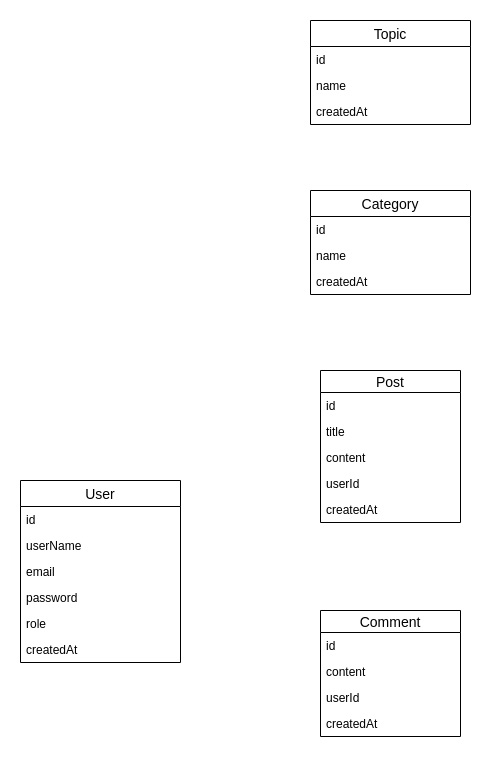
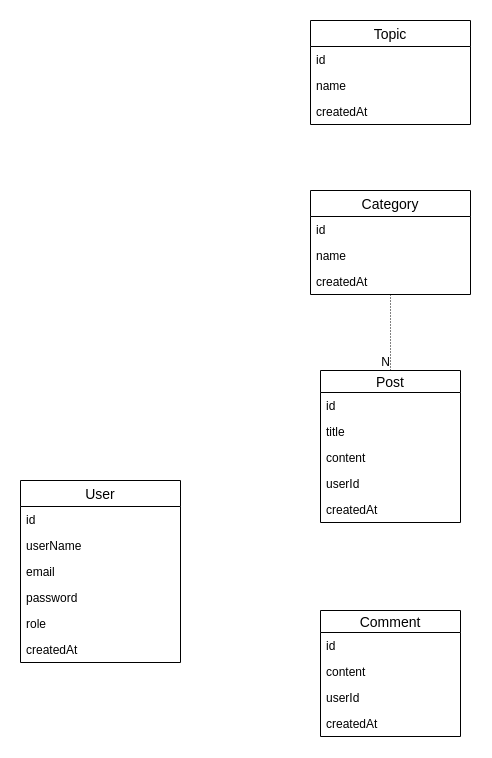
none -> (391, 333)
